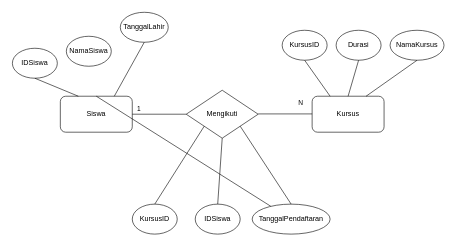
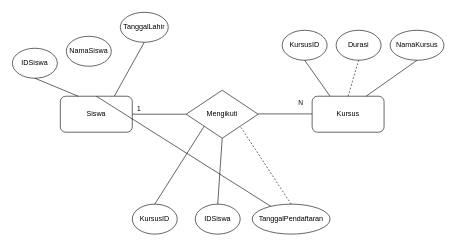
(353, 79) -> (353, 79)
(266, 165) -> (266, 165)
